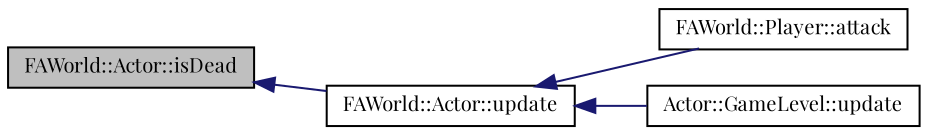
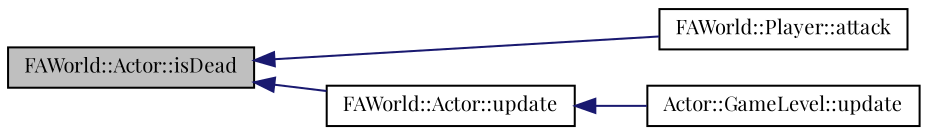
(627, 65) -> (467, 48)
